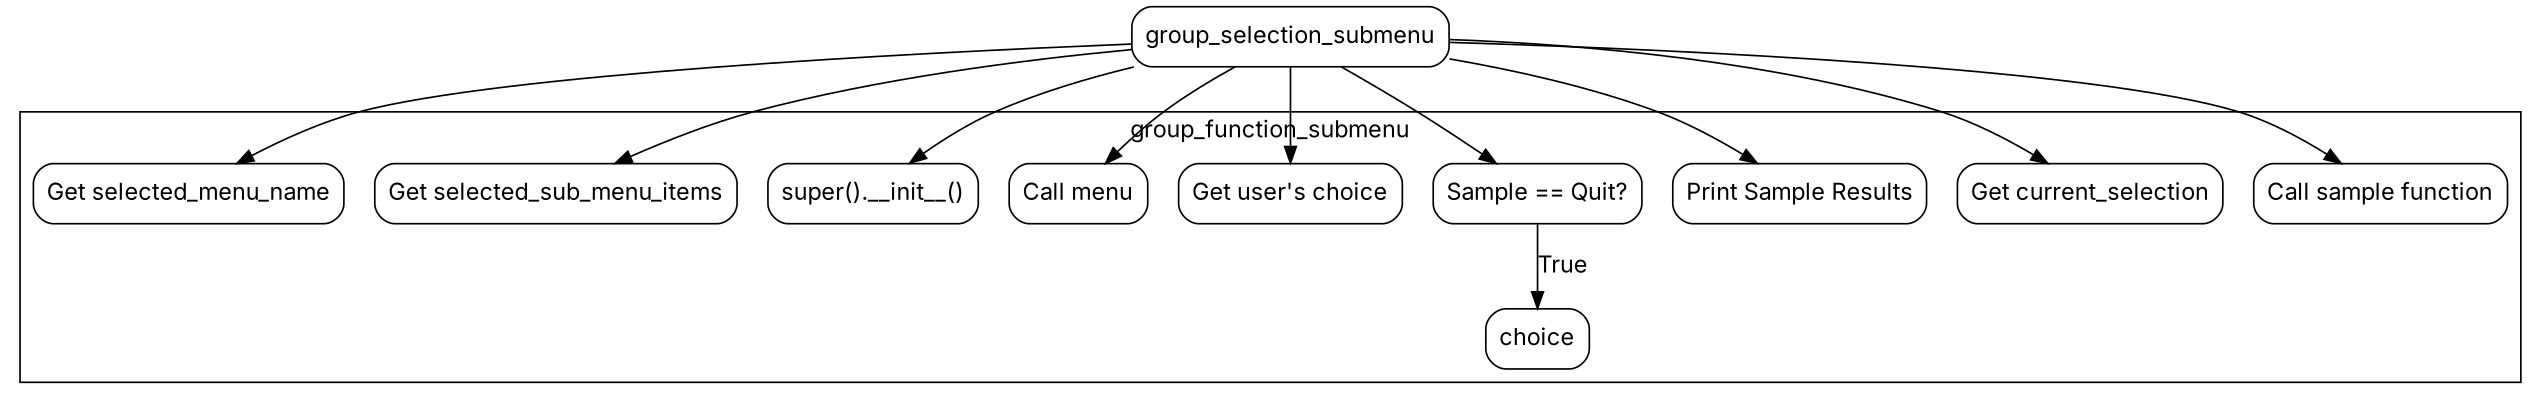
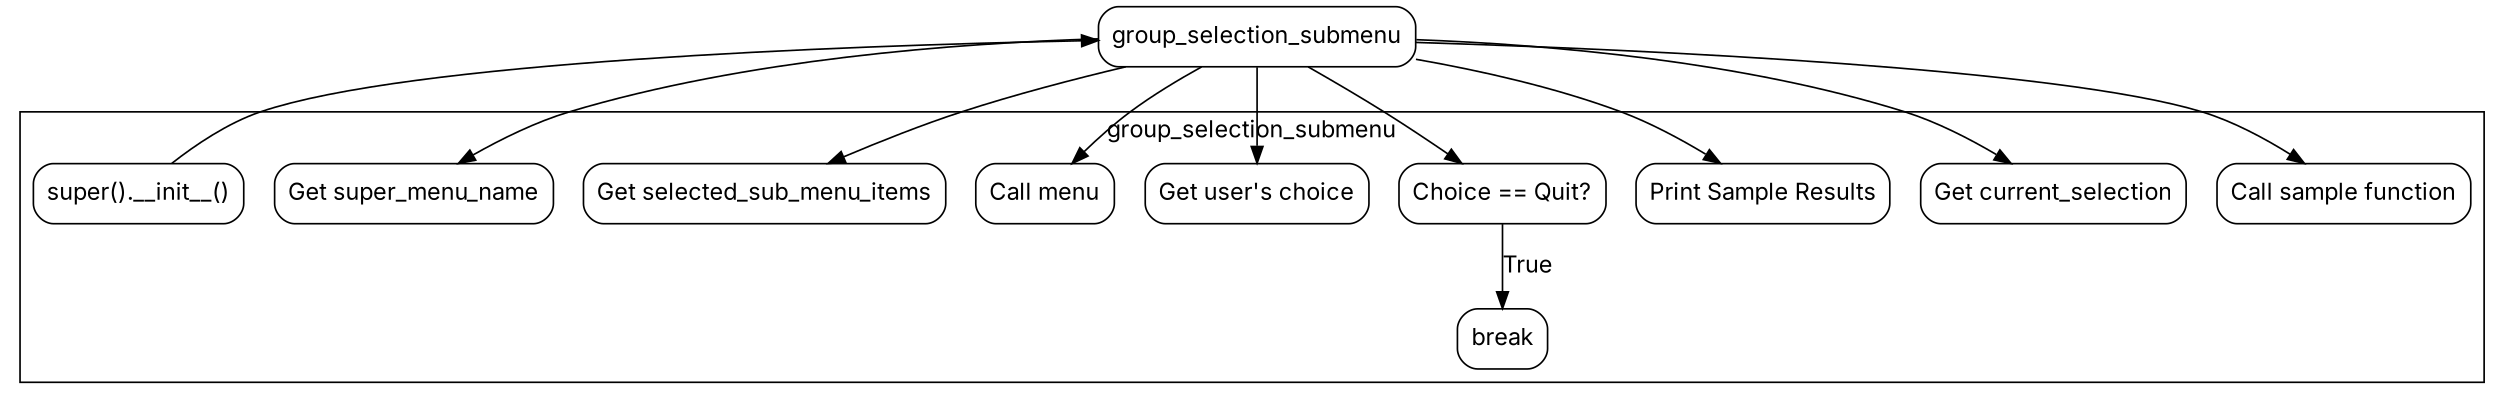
(1024, 100) -> (617, 61)
(1270, 131) -> (1252, 131)
(189, 194) -> (414, 194)
(1538, 194) -> (1502, 194)
(1538, 339) -> (1502, 339)
